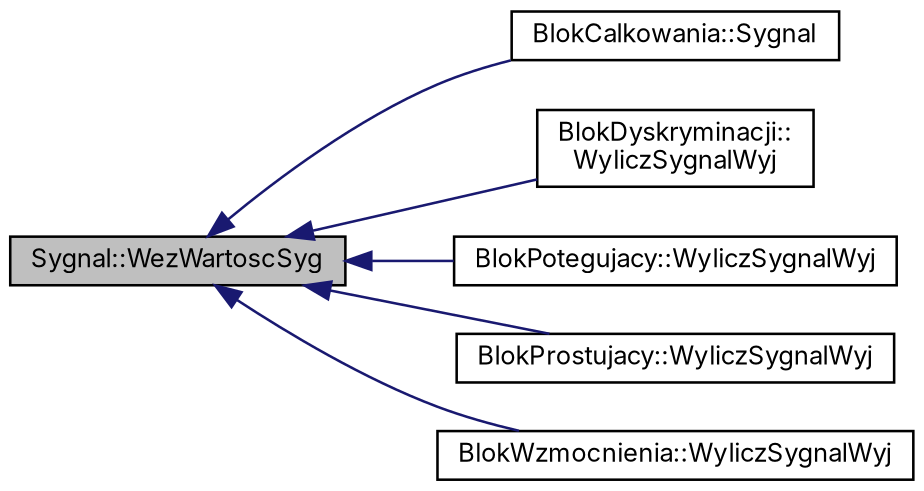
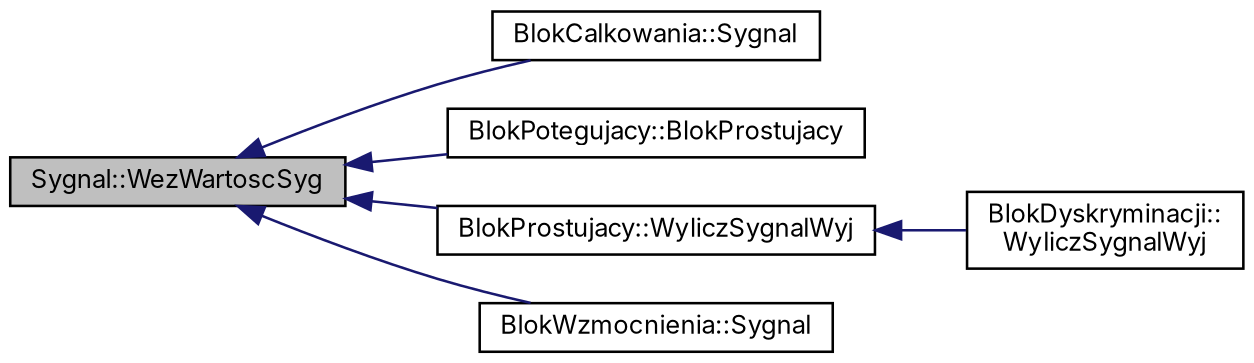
(425, 205) -> (934, 230)
(675, 261) -> (656, 133)
(675, 455) -> (656, 327)
